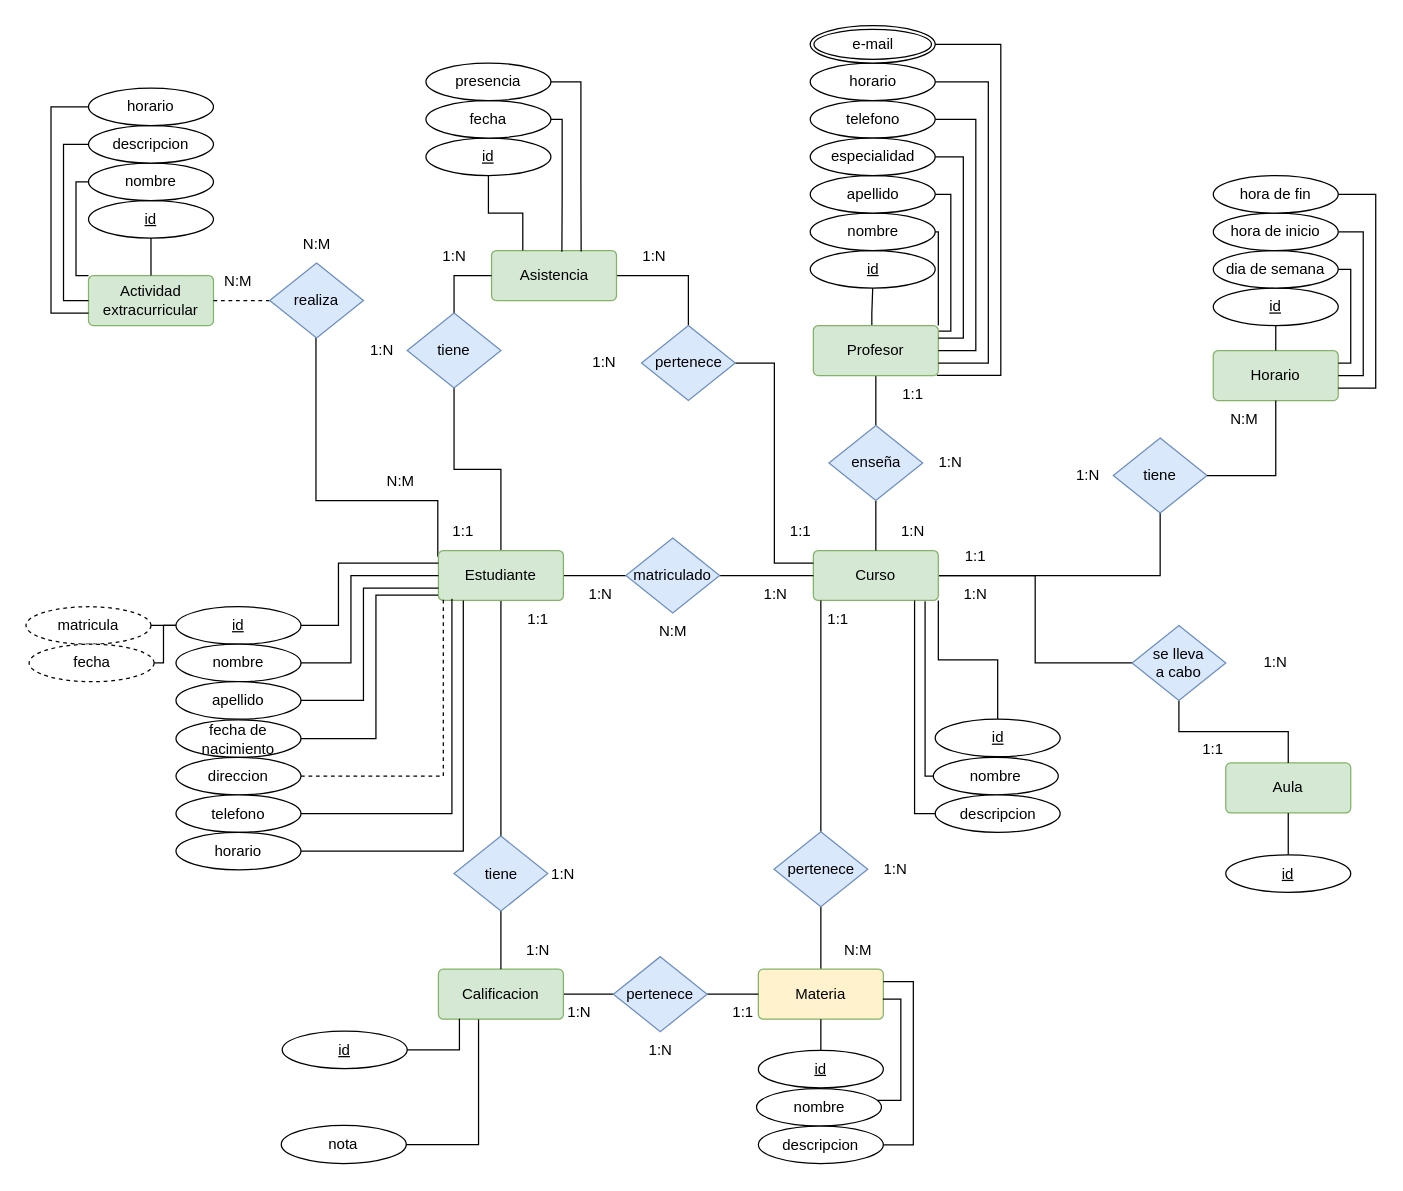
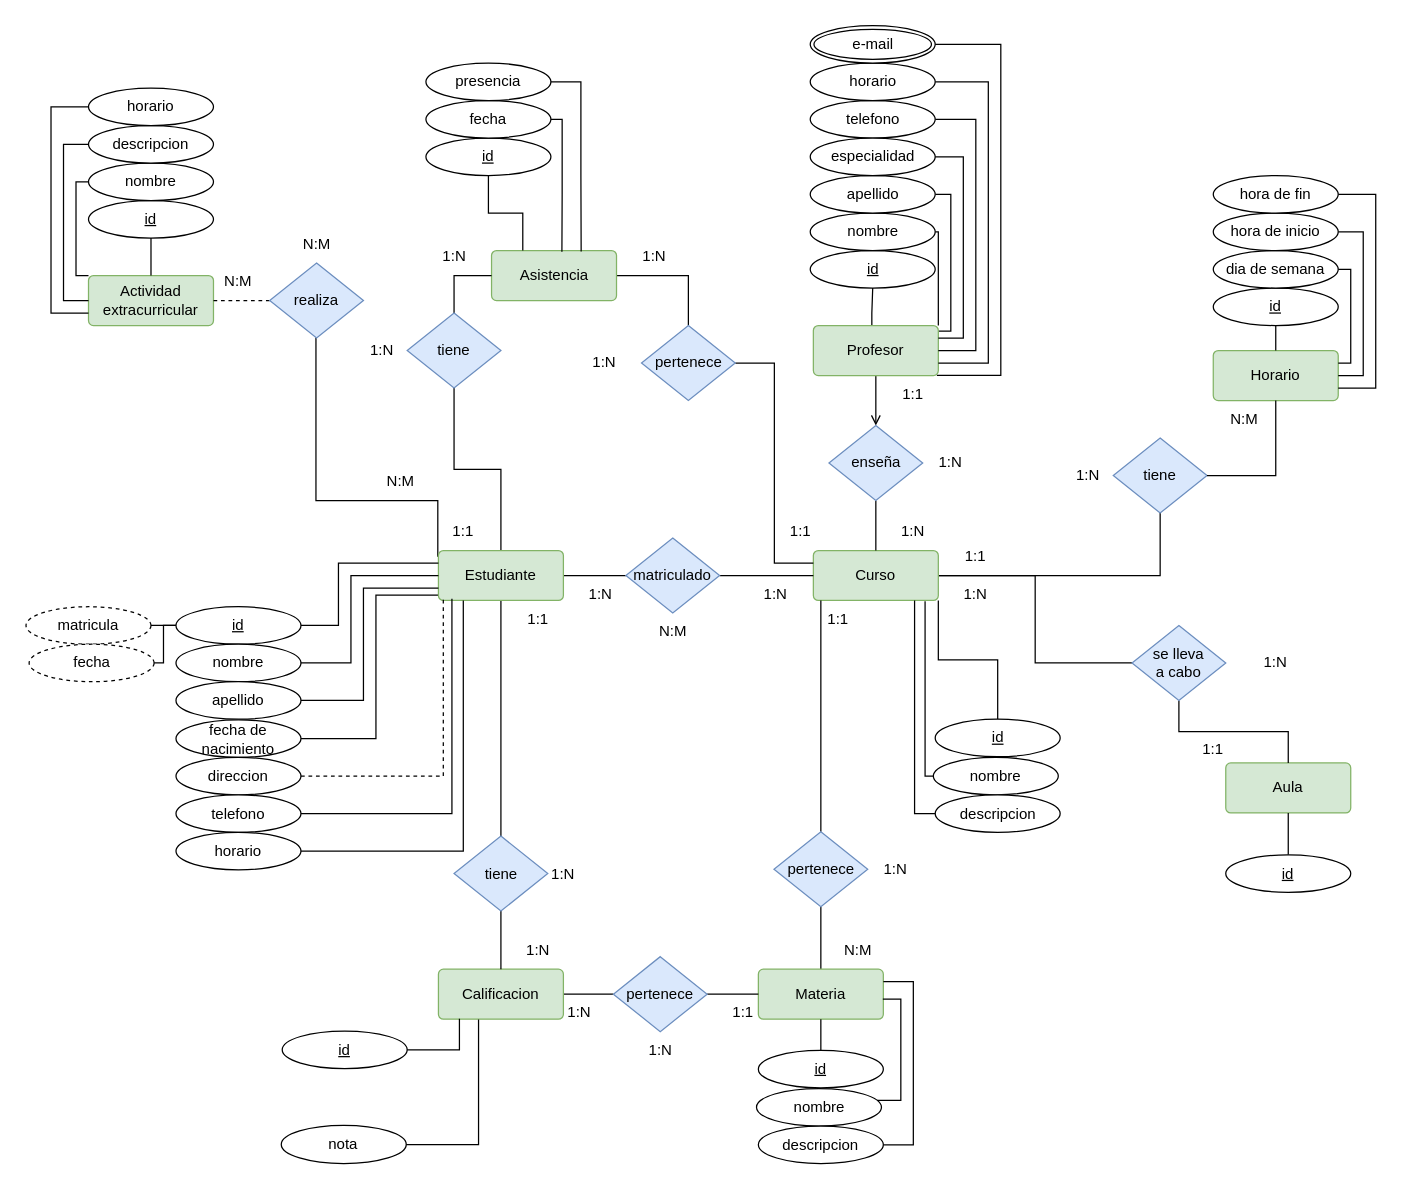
(876, 419) -> (876, 419)
(821, 994) -> (821, 994)
